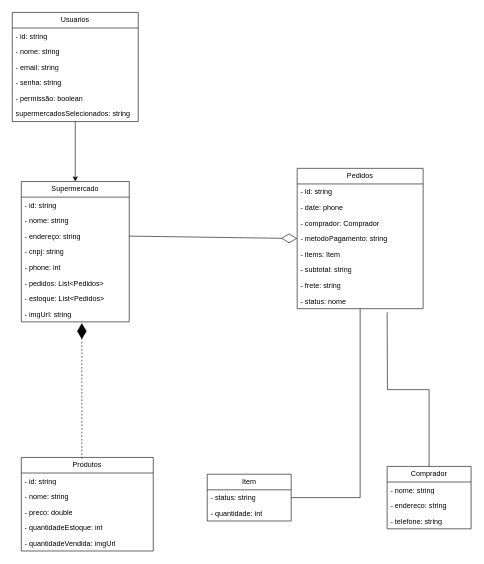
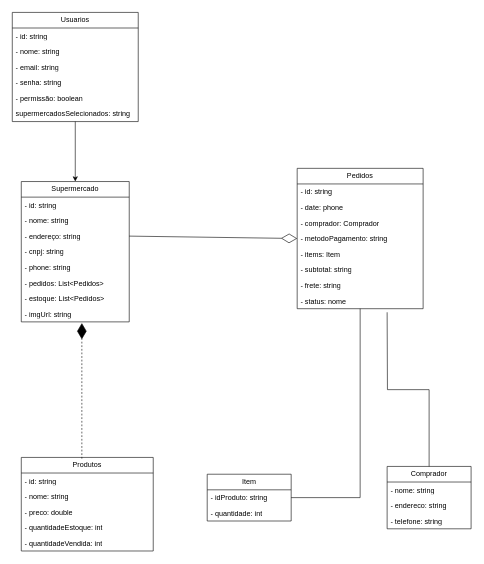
(45, 268) -> (51, 268)
(239, 498) -> (245, 498)
(73, 544) -> (68, 544)
